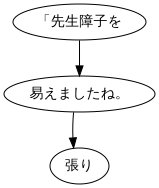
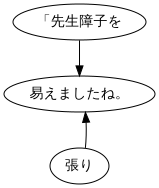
(73, 125) -> (86, 135)
